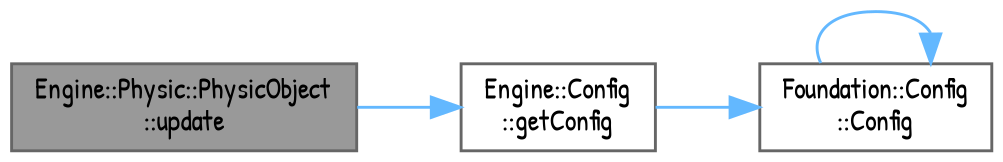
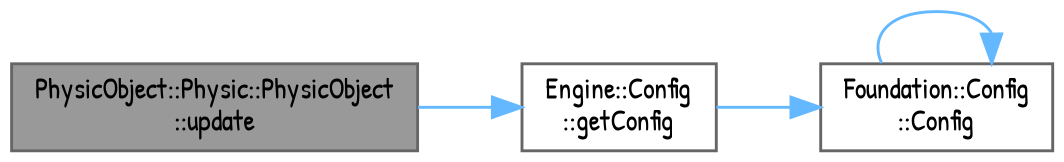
(184, 107) -> (215, 107)
